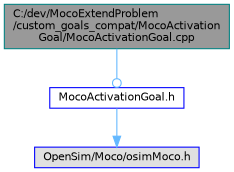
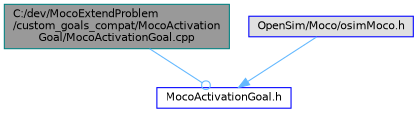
(117, 122) -> (282, 59)
